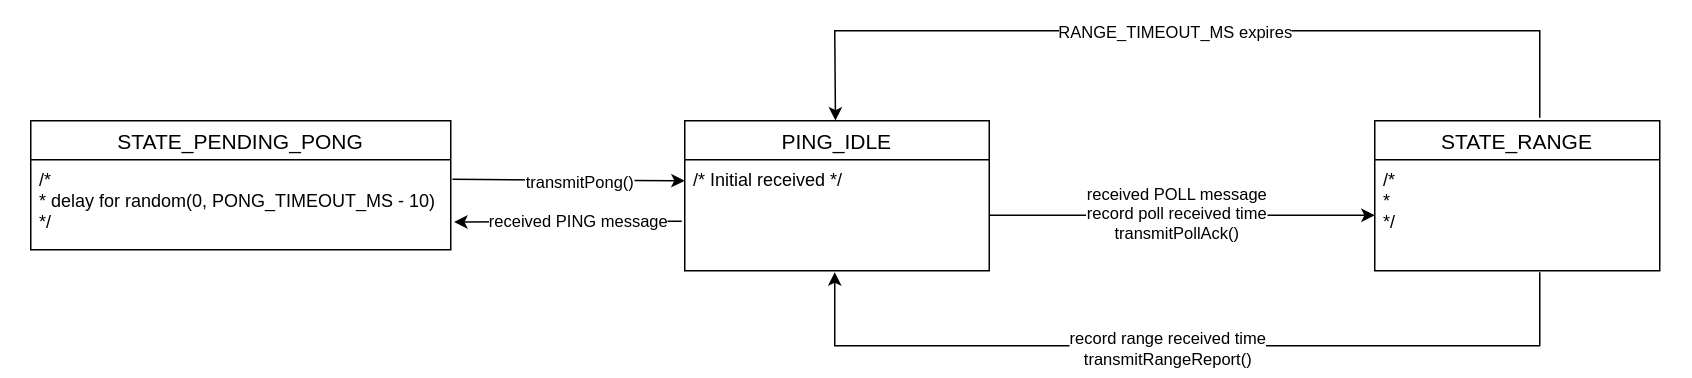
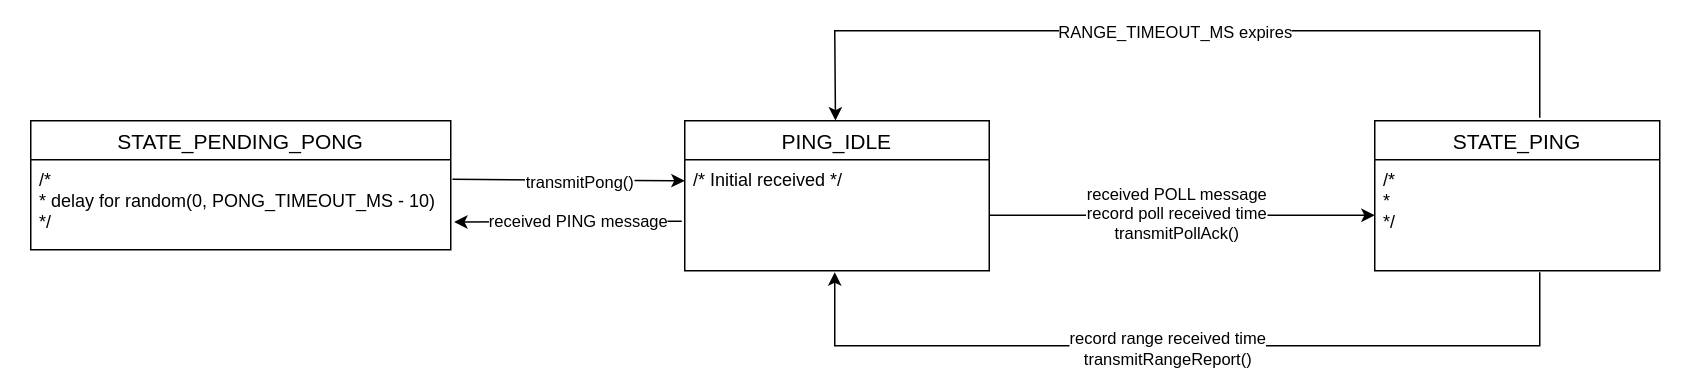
(1517, 142) -> (1517, 142)
